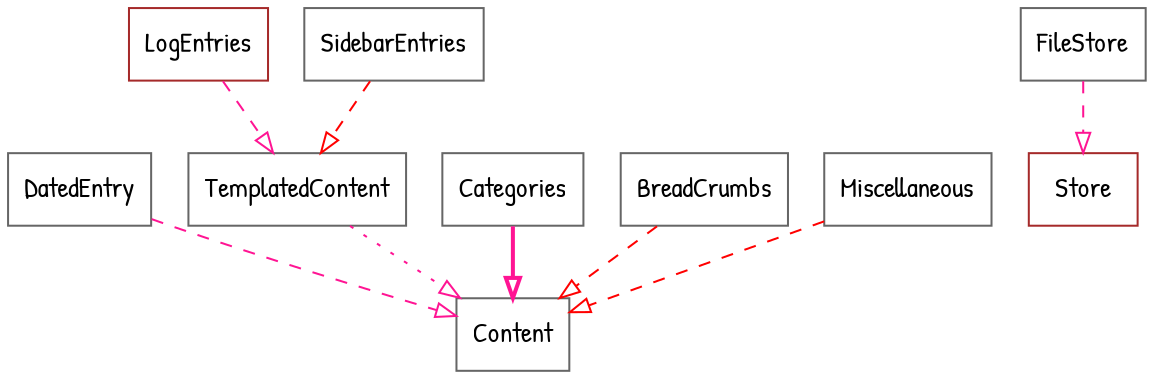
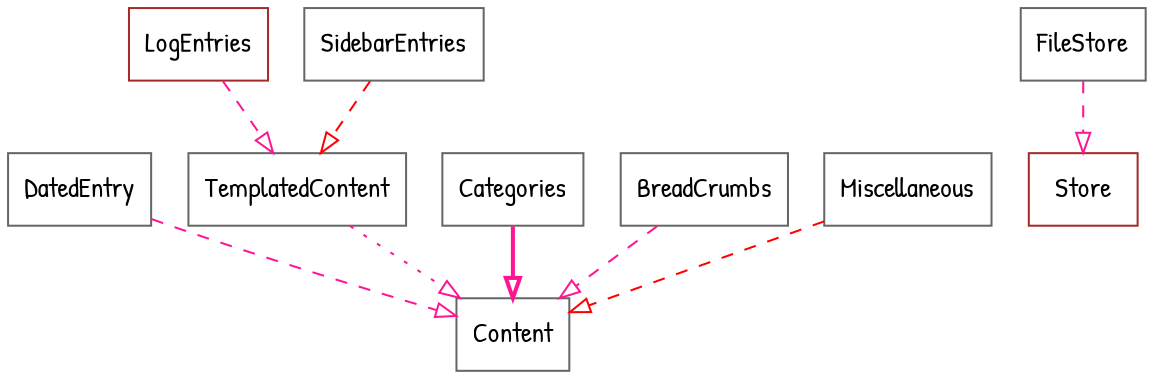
(617, 256) -> (617, 256)
